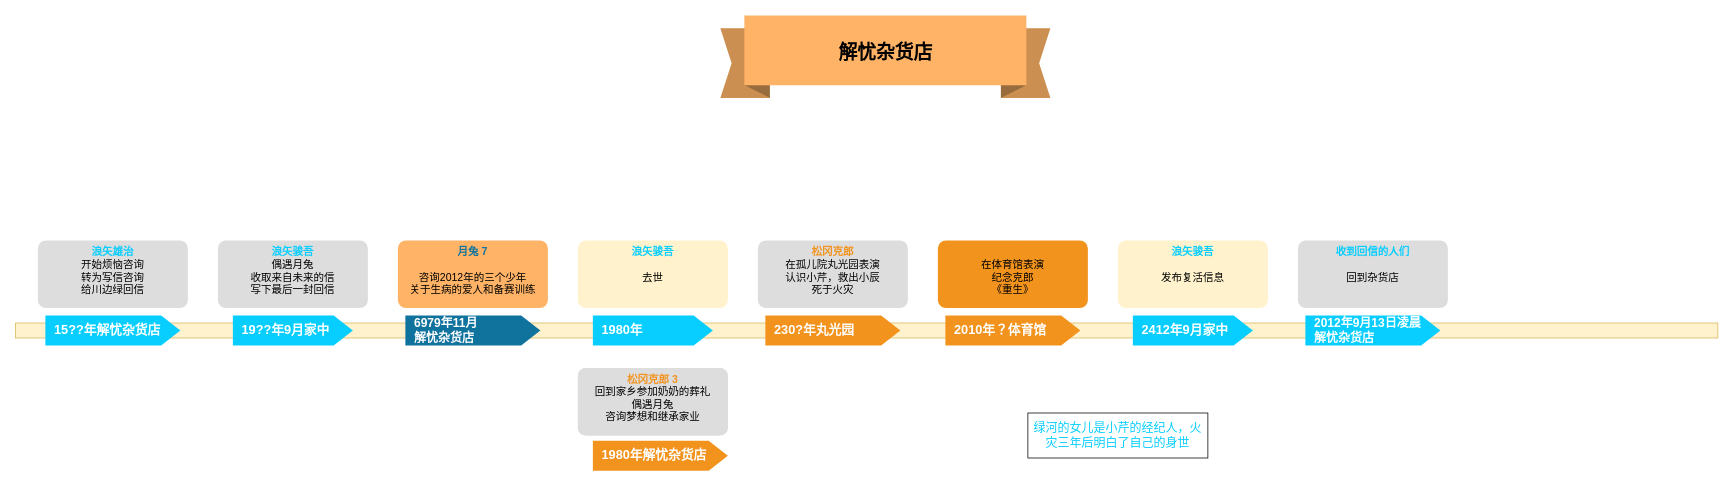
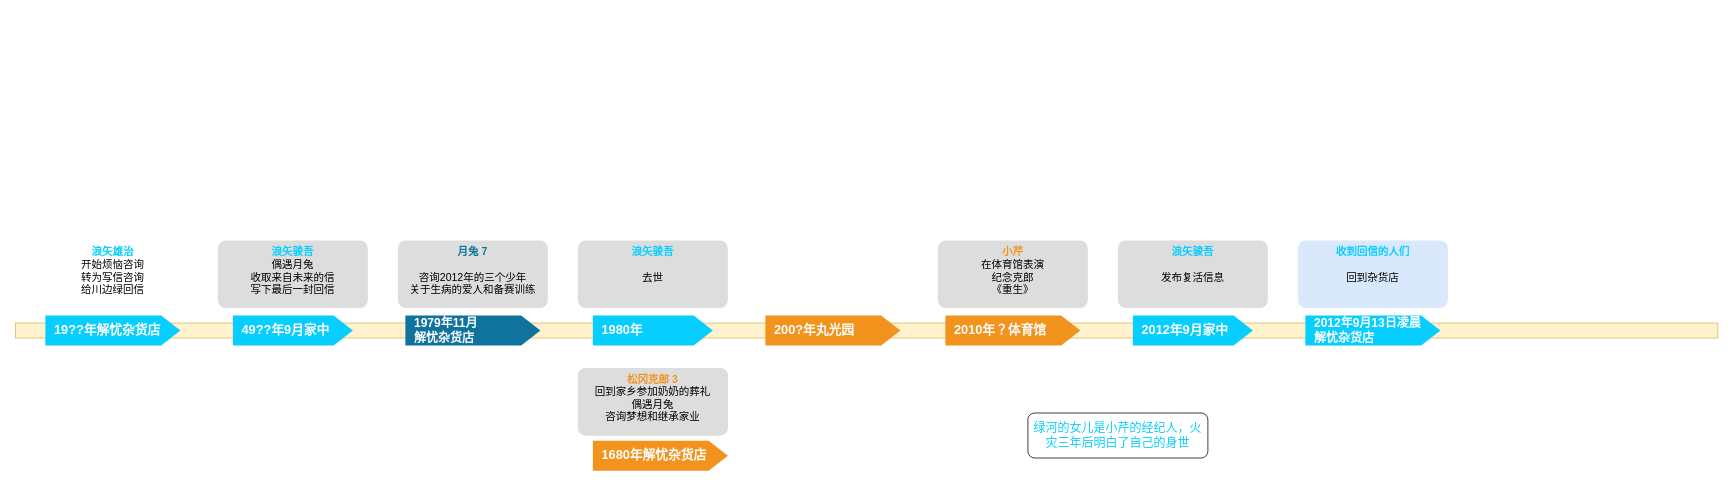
(885, 57) -> none
(113, 274) -> (113, 274)
(473, 274) -> (473, 274)
(653, 274) -> (653, 274)
(833, 274) -> none
(1013, 274) -> (1013, 274)
(1193, 274) -> (1193, 274)
(1373, 274) -> (1373, 274)
(107, 330) -> (107, 330)
(285, 330) -> (285, 330)
(447, 330) -> (447, 330)
(814, 330) -> (814, 330)
(1185, 330) -> (1185, 330)
(1118, 435) -> (1118, 435)
(654, 456) -> (654, 456)
